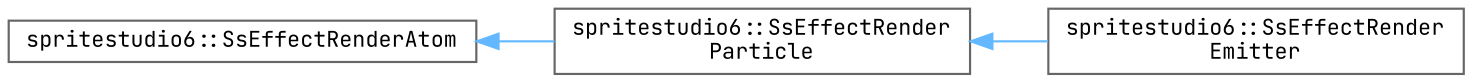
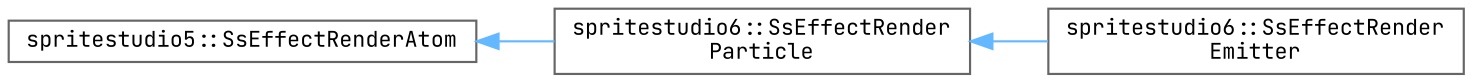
(243, 41) -> (243, 41)
